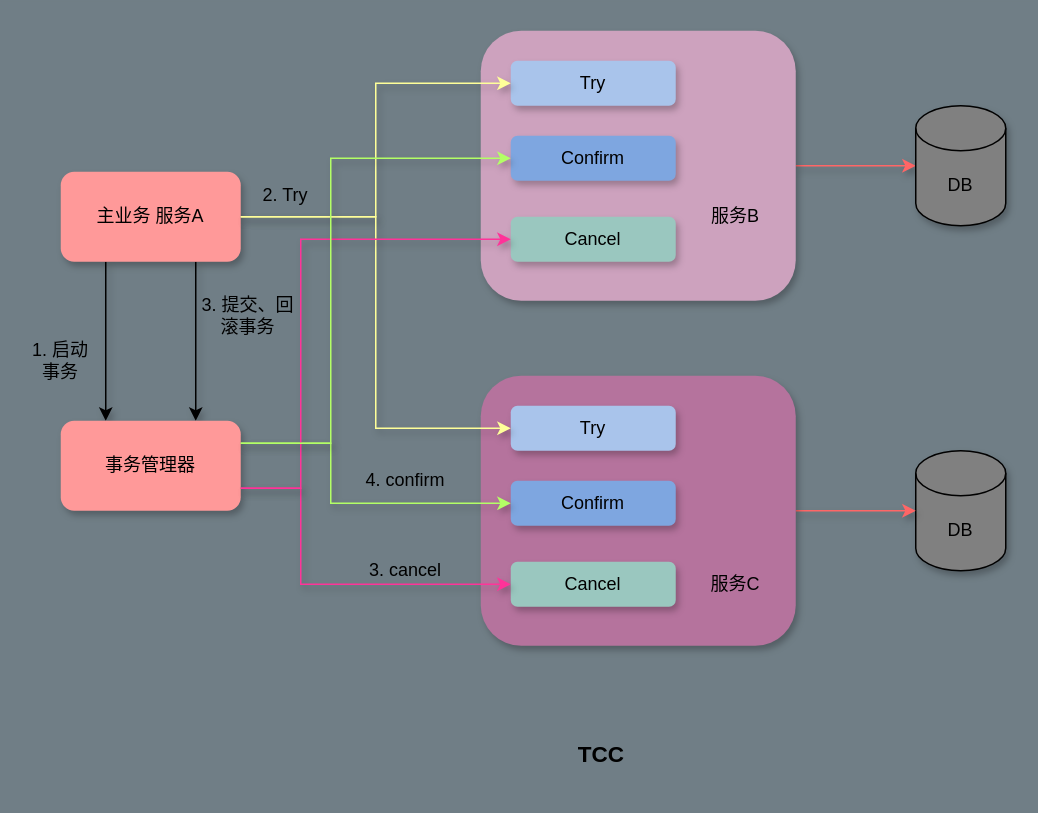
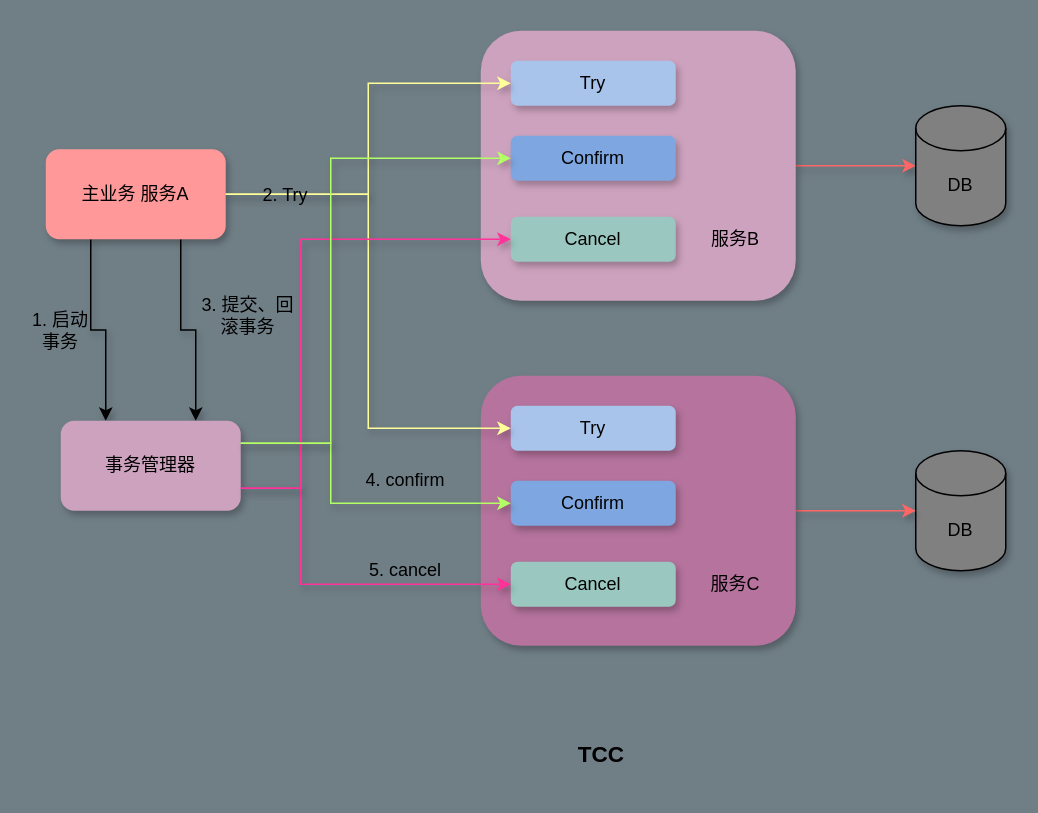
(151, 217) -> (136, 194)
(736, 217) -> (736, 239)
(61, 361) -> (61, 331)
(151, 466) -> (151, 466)
(406, 571) -> (406, 571)
